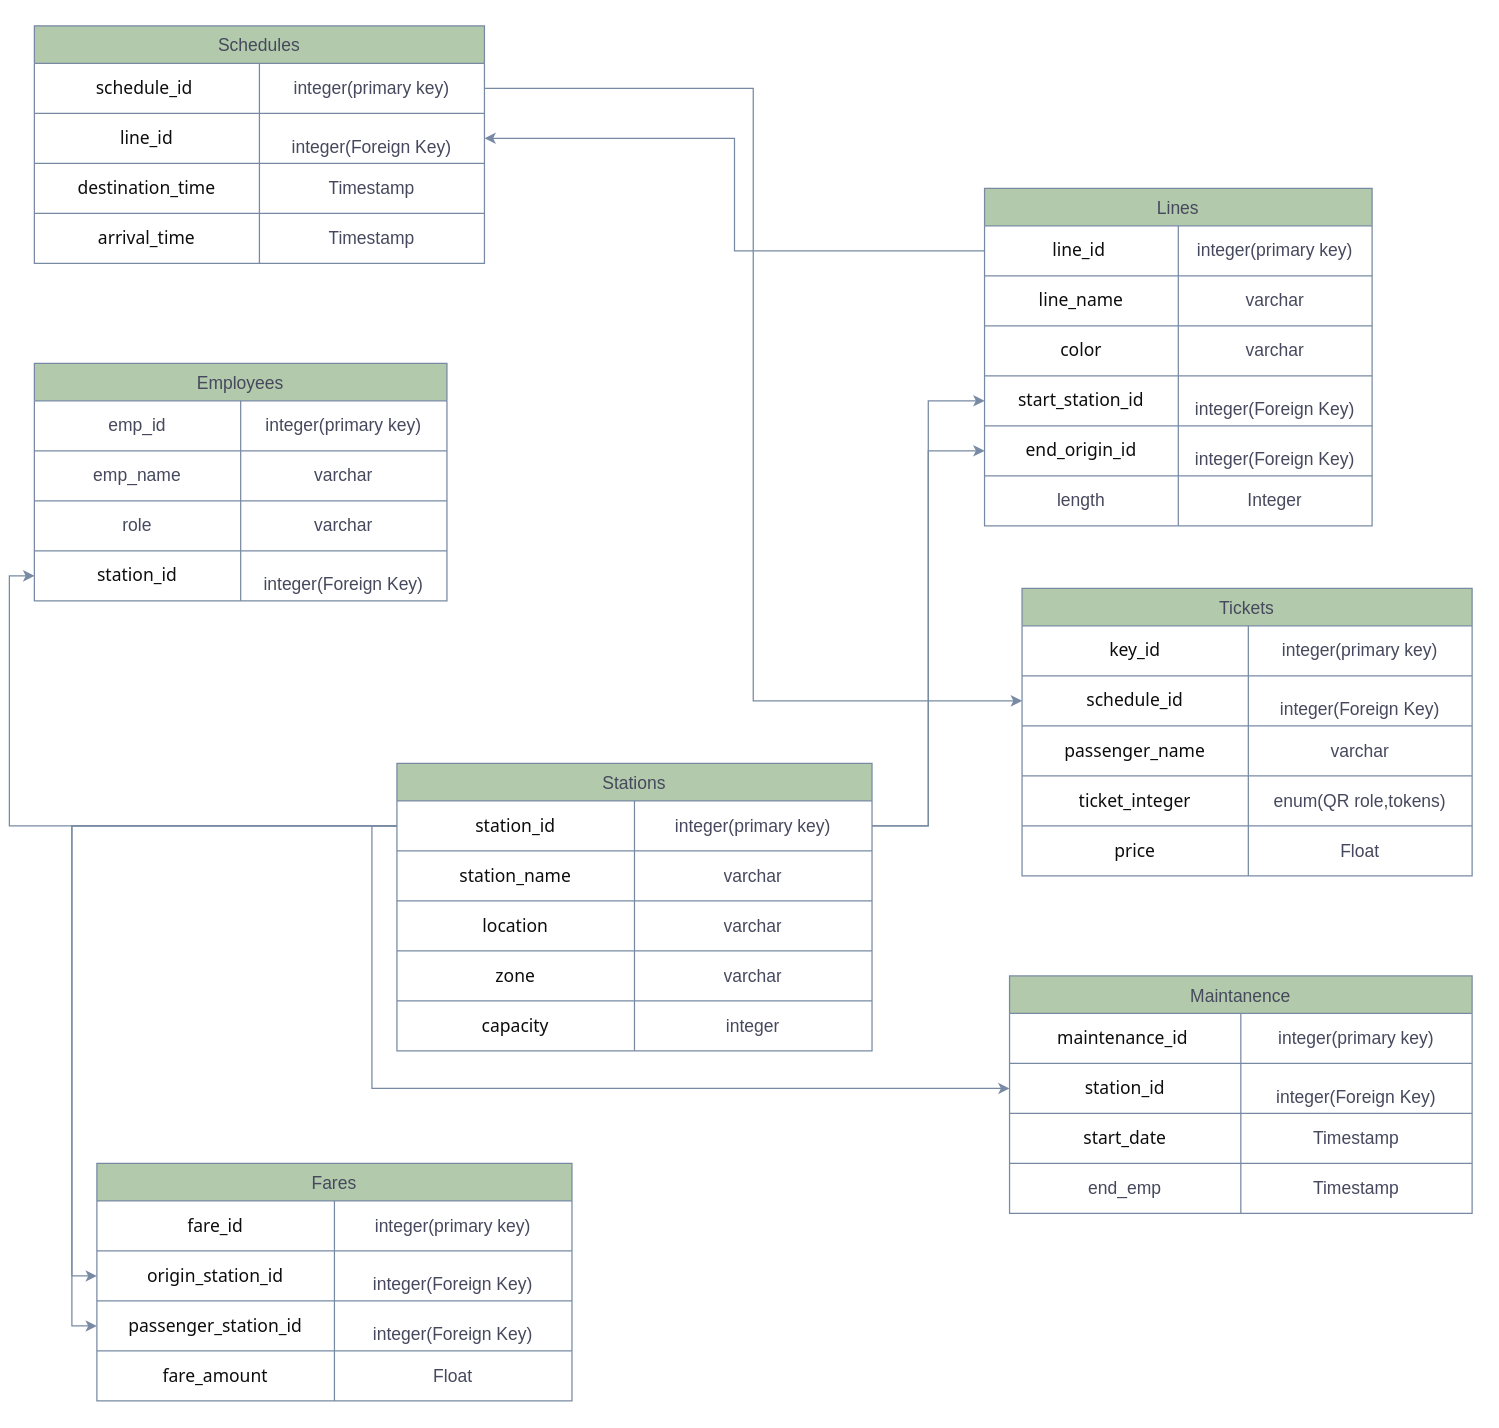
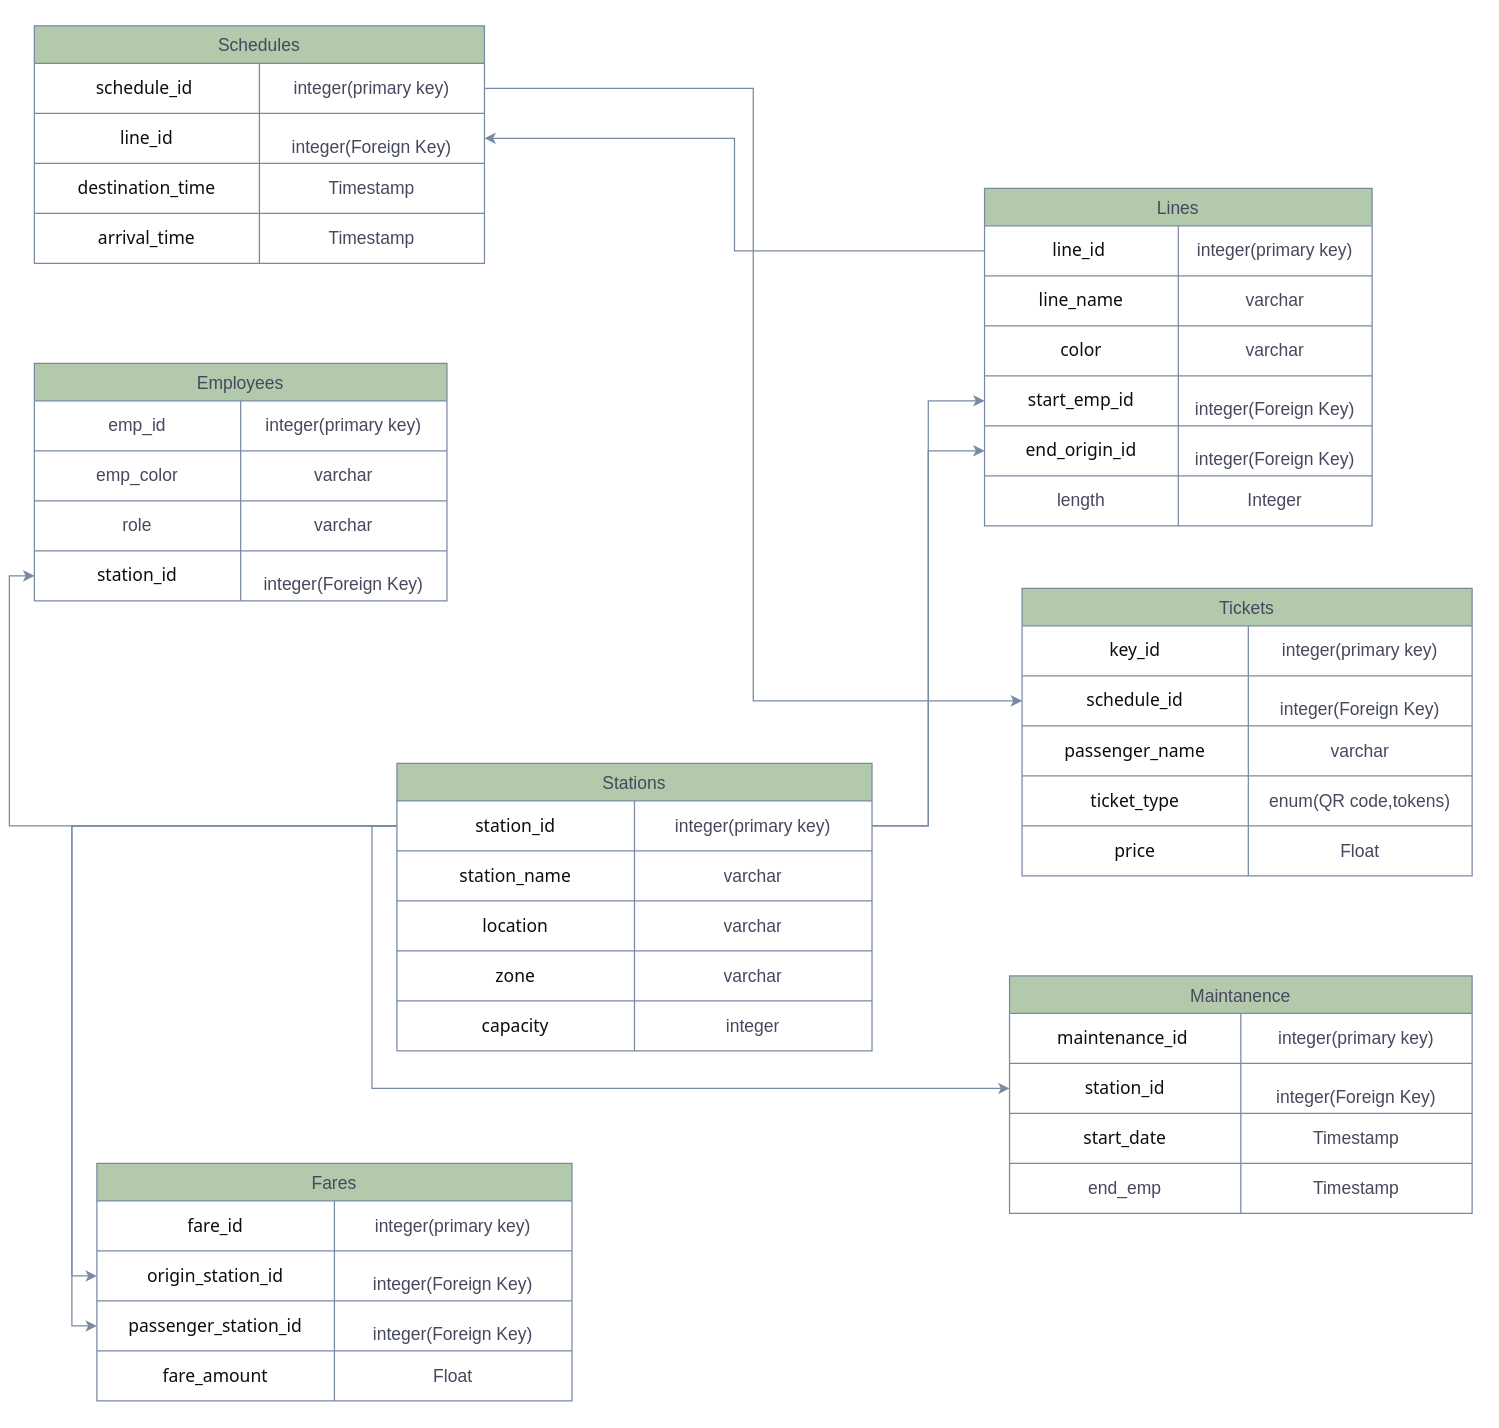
(1081, 401) -> (1081, 401)
(138, 476) -> (138, 476)
(1135, 801) -> (1135, 801)
(1360, 801) -> (1360, 801)
